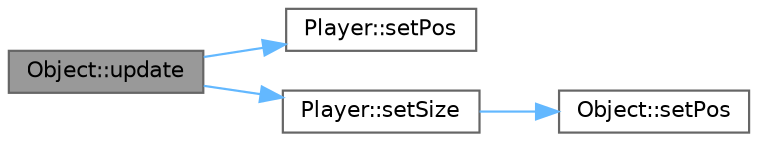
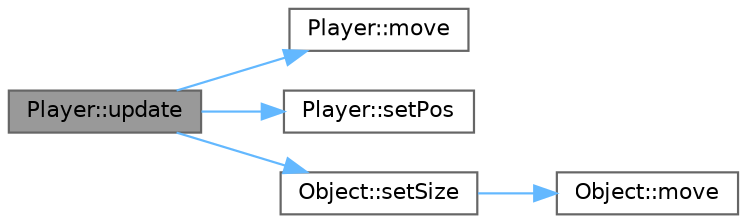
none -> (379, 30)
(106, 72) -> (105, 112)
(381, 112) -> (379, 193)
(654, 112) -> (647, 193)
